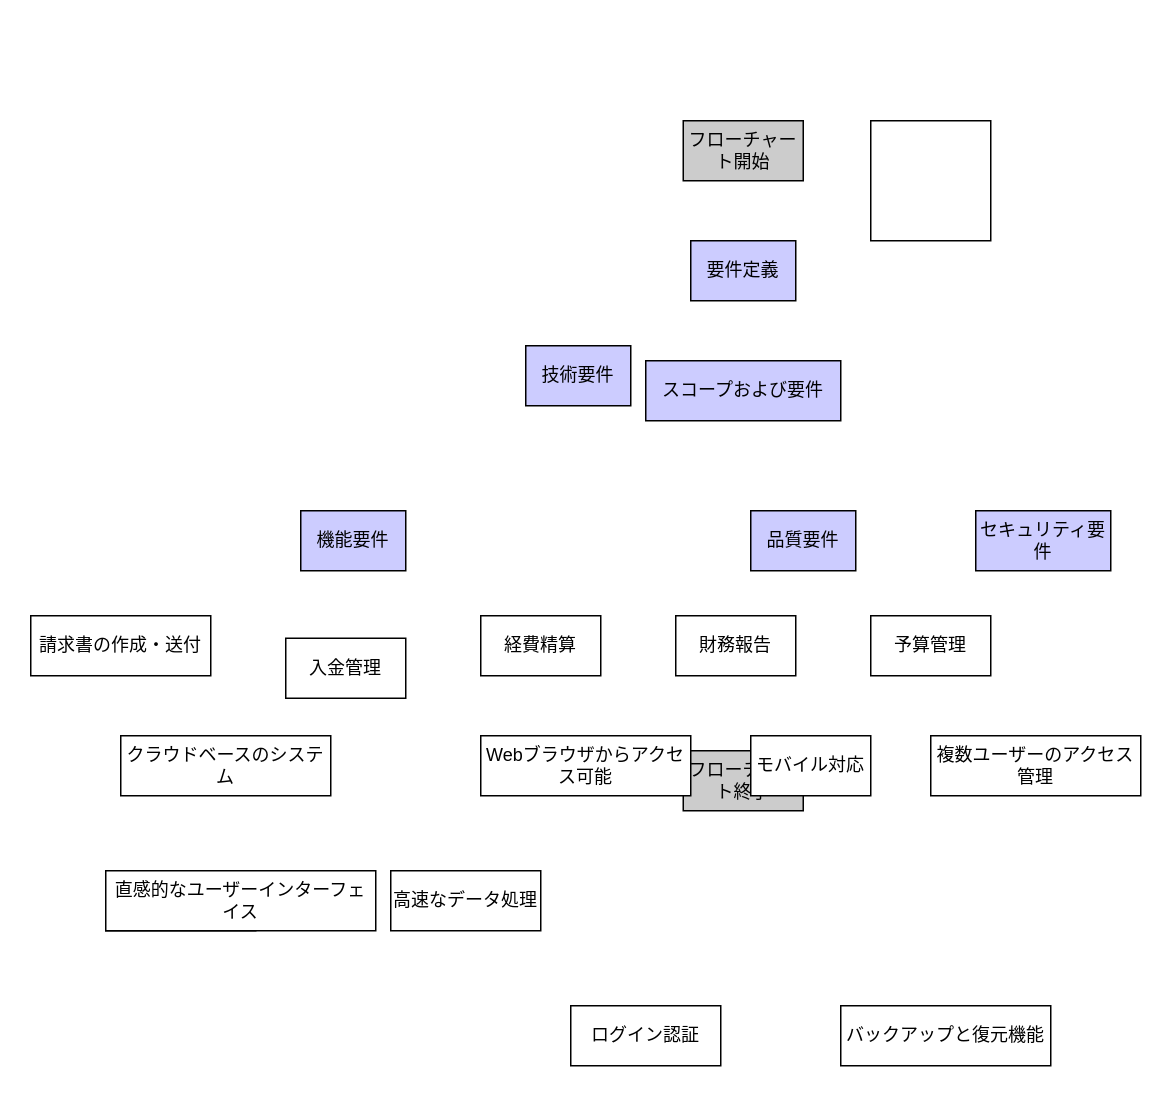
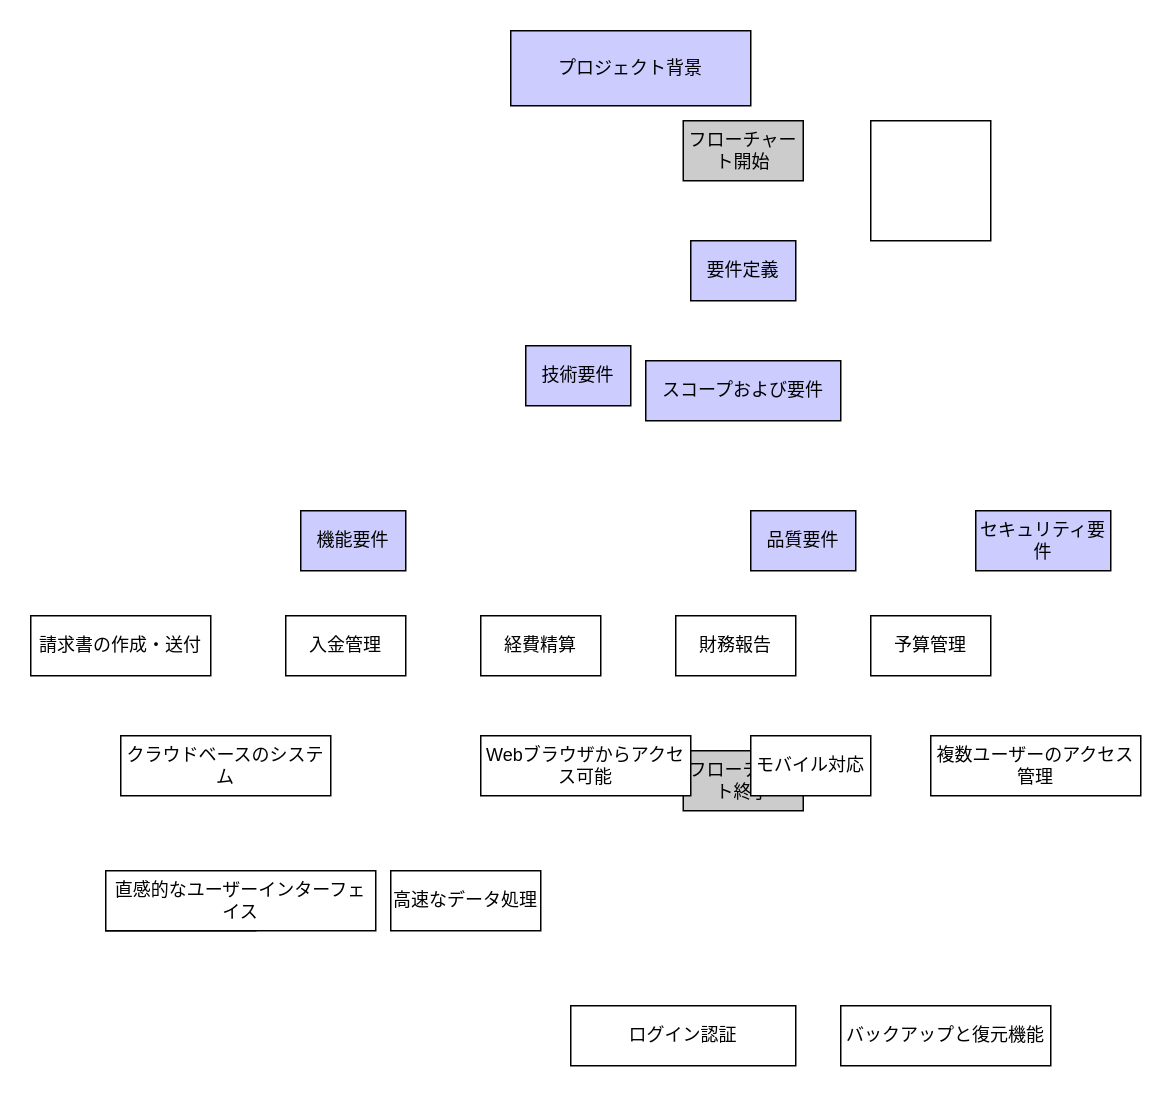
none -> (631, 68)
(346, 668) -> (346, 646)
(646, 1036) -> (683, 1036)
